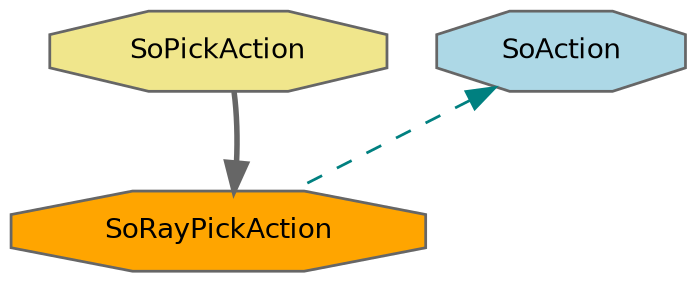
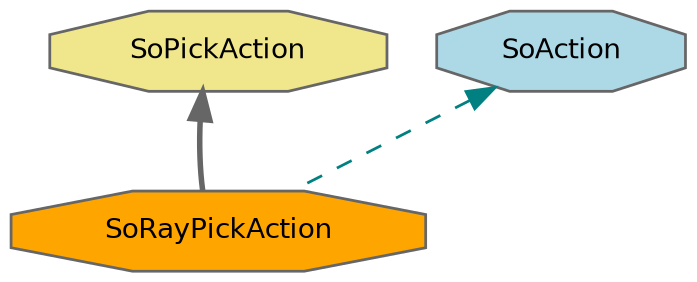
(237, 127) -> (200, 155)
